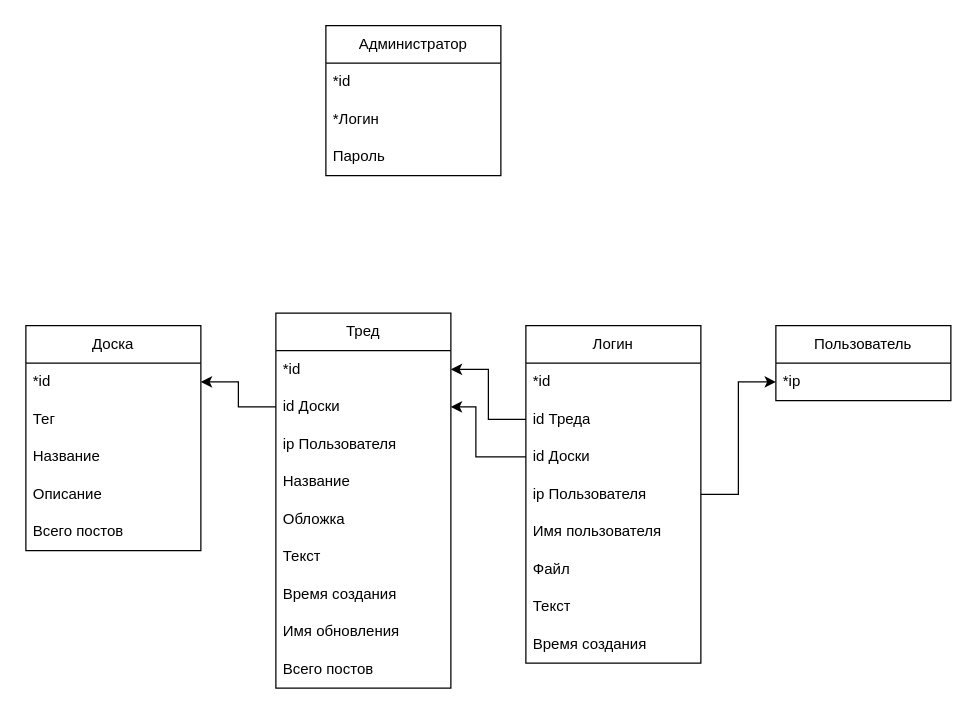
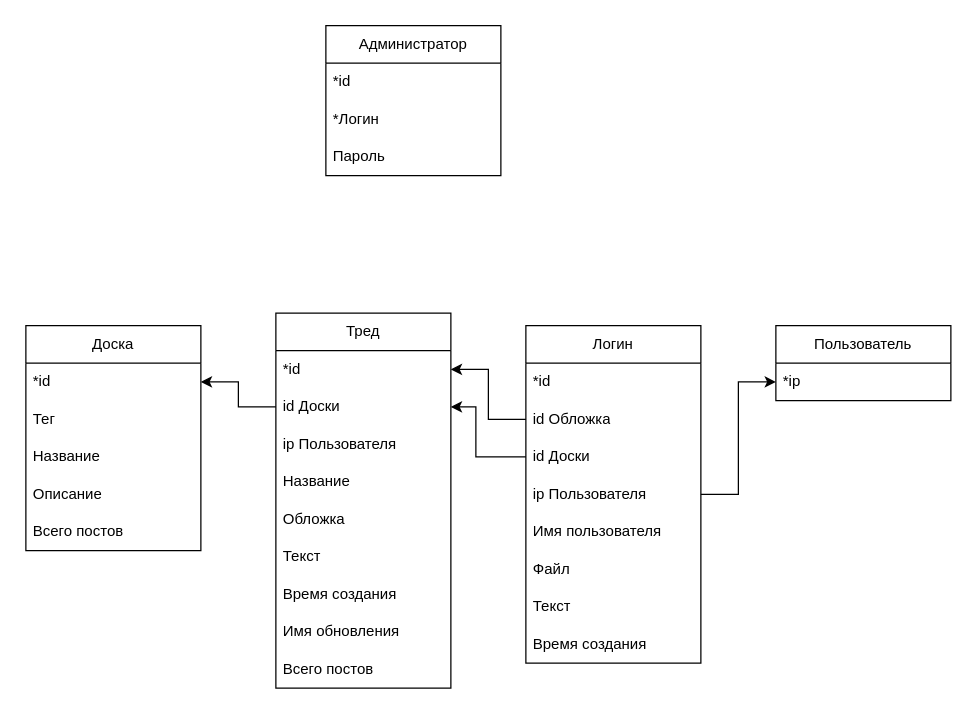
(563, 419) -> (571, 419)
